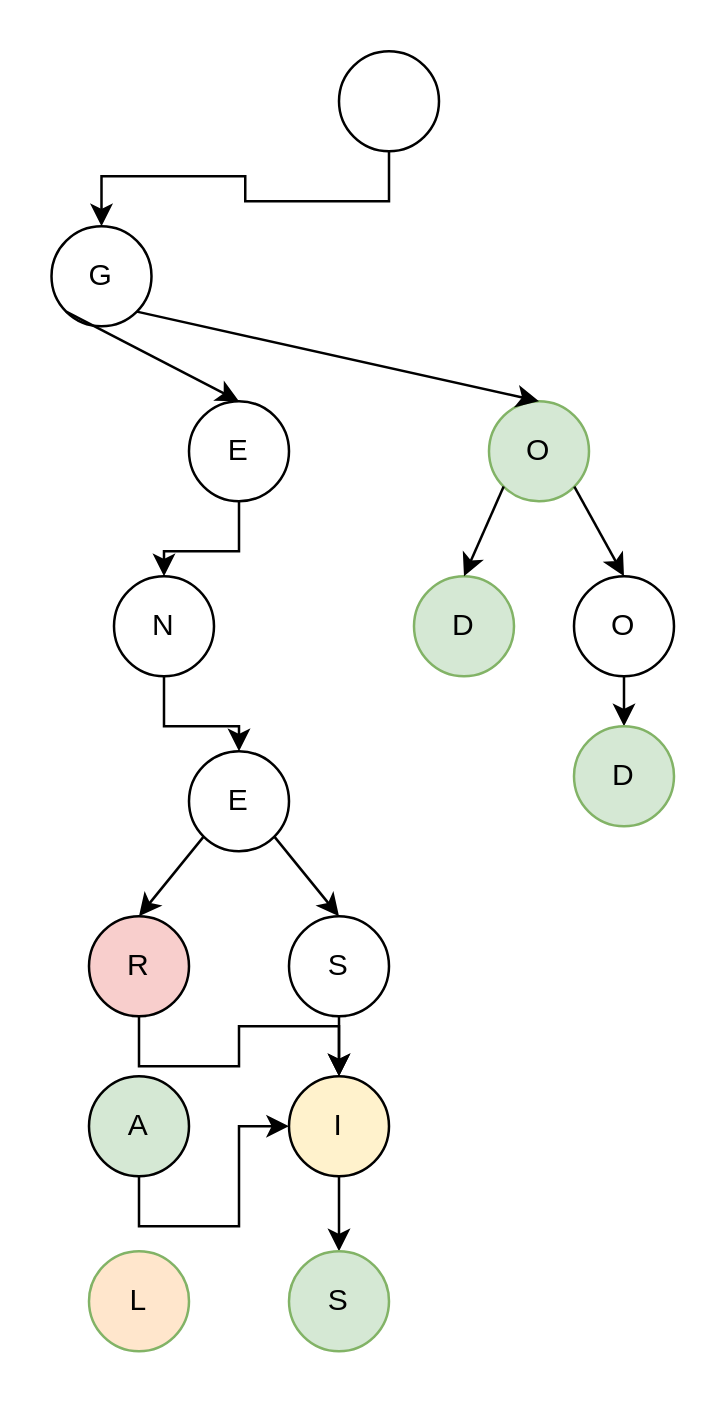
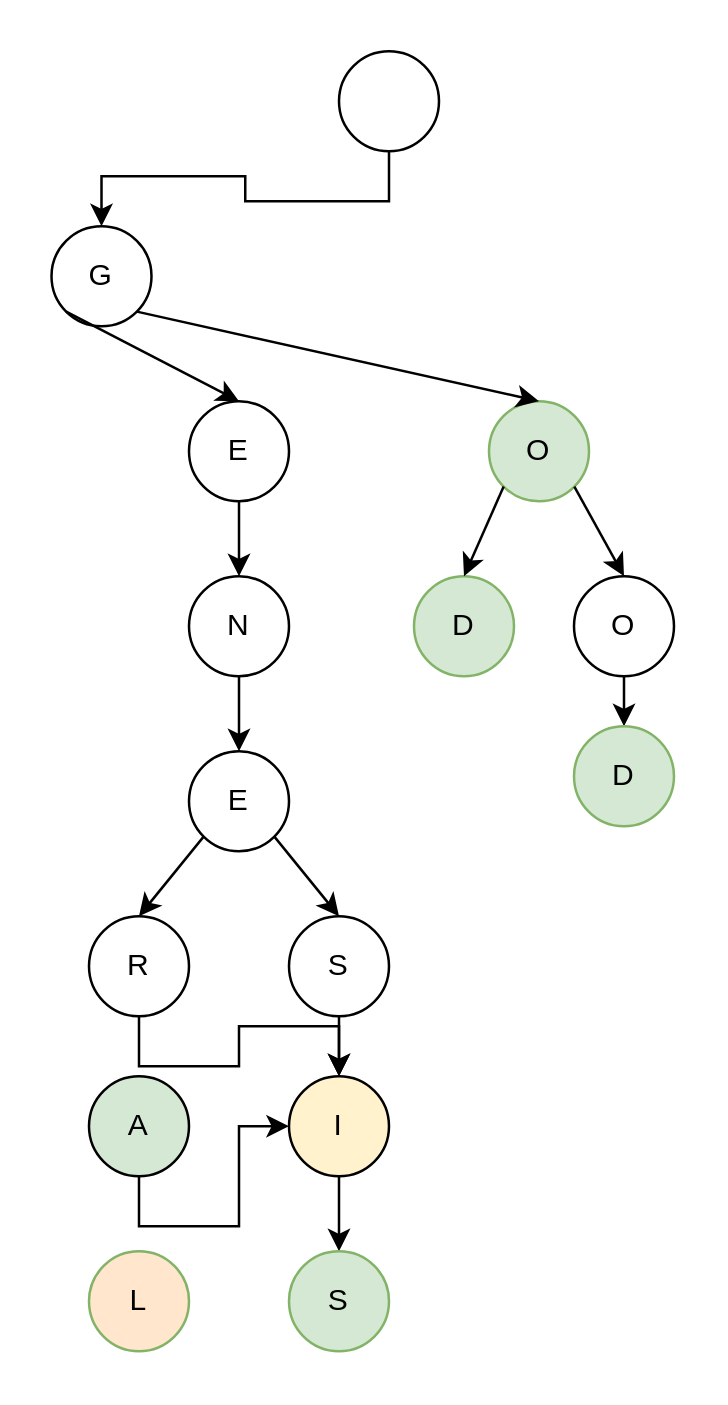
(164, 626) -> (239, 626)
(139, 966) -> (139, 966)
